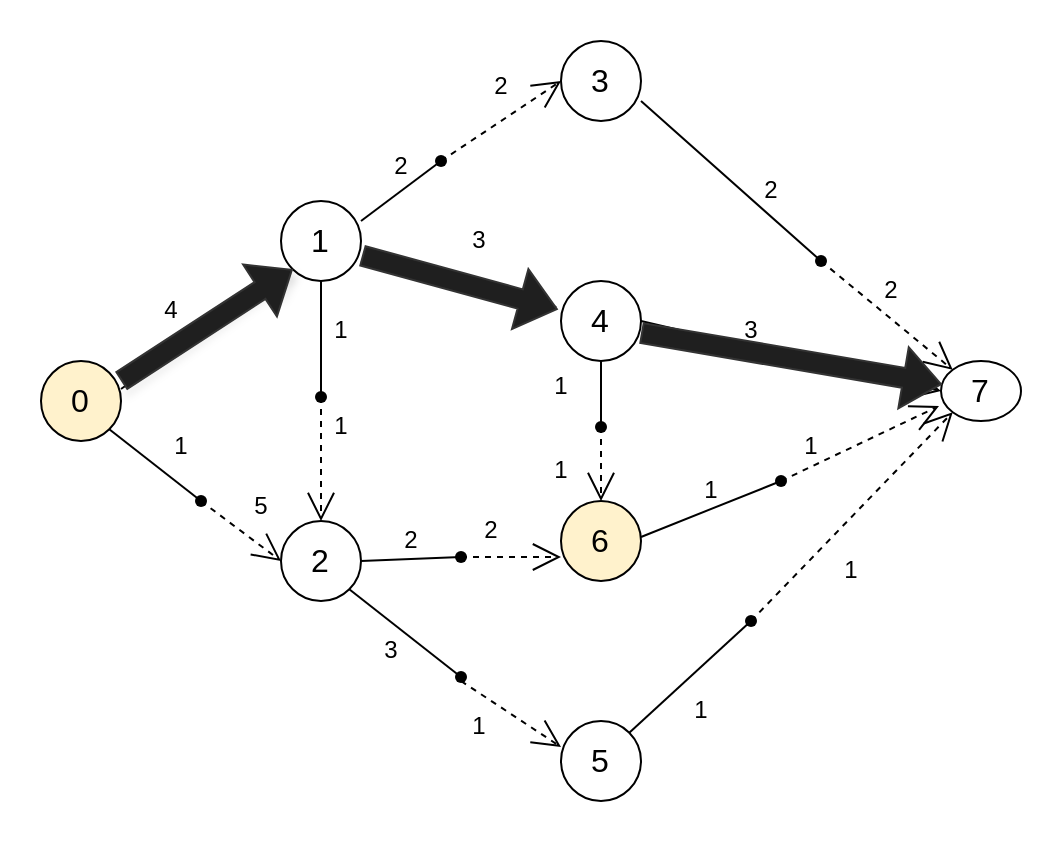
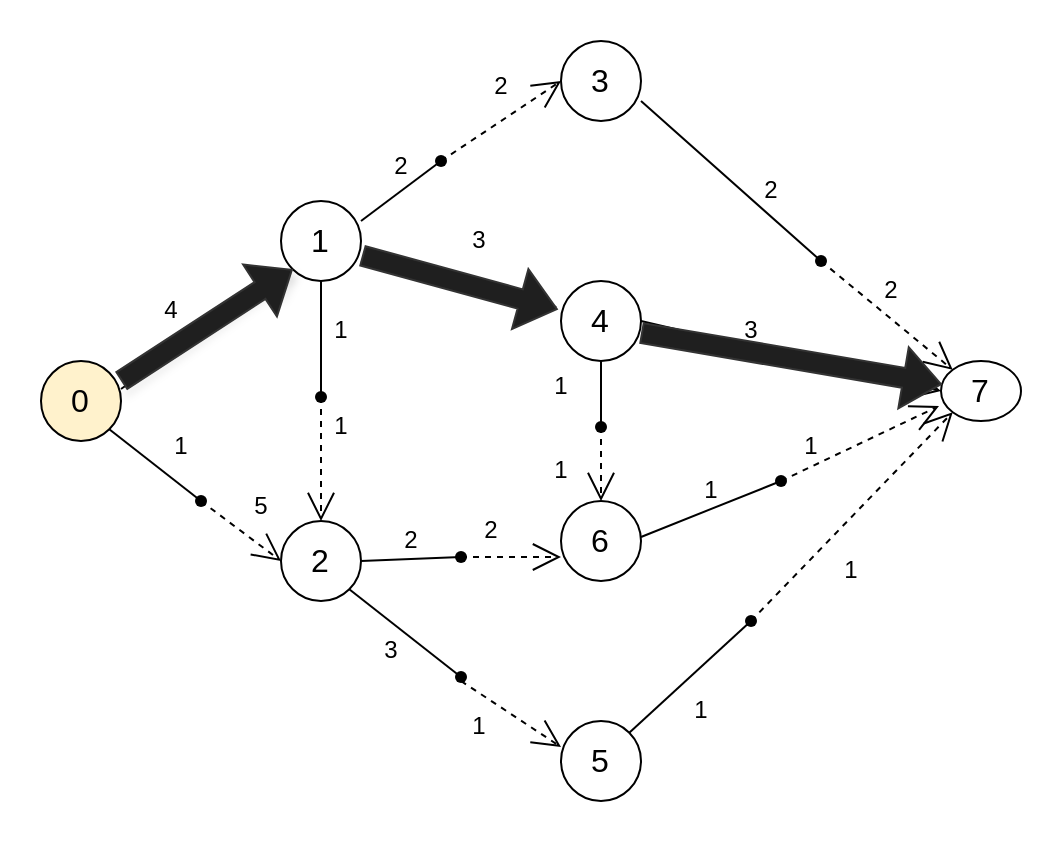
(601, 541) -> (601, 541)
